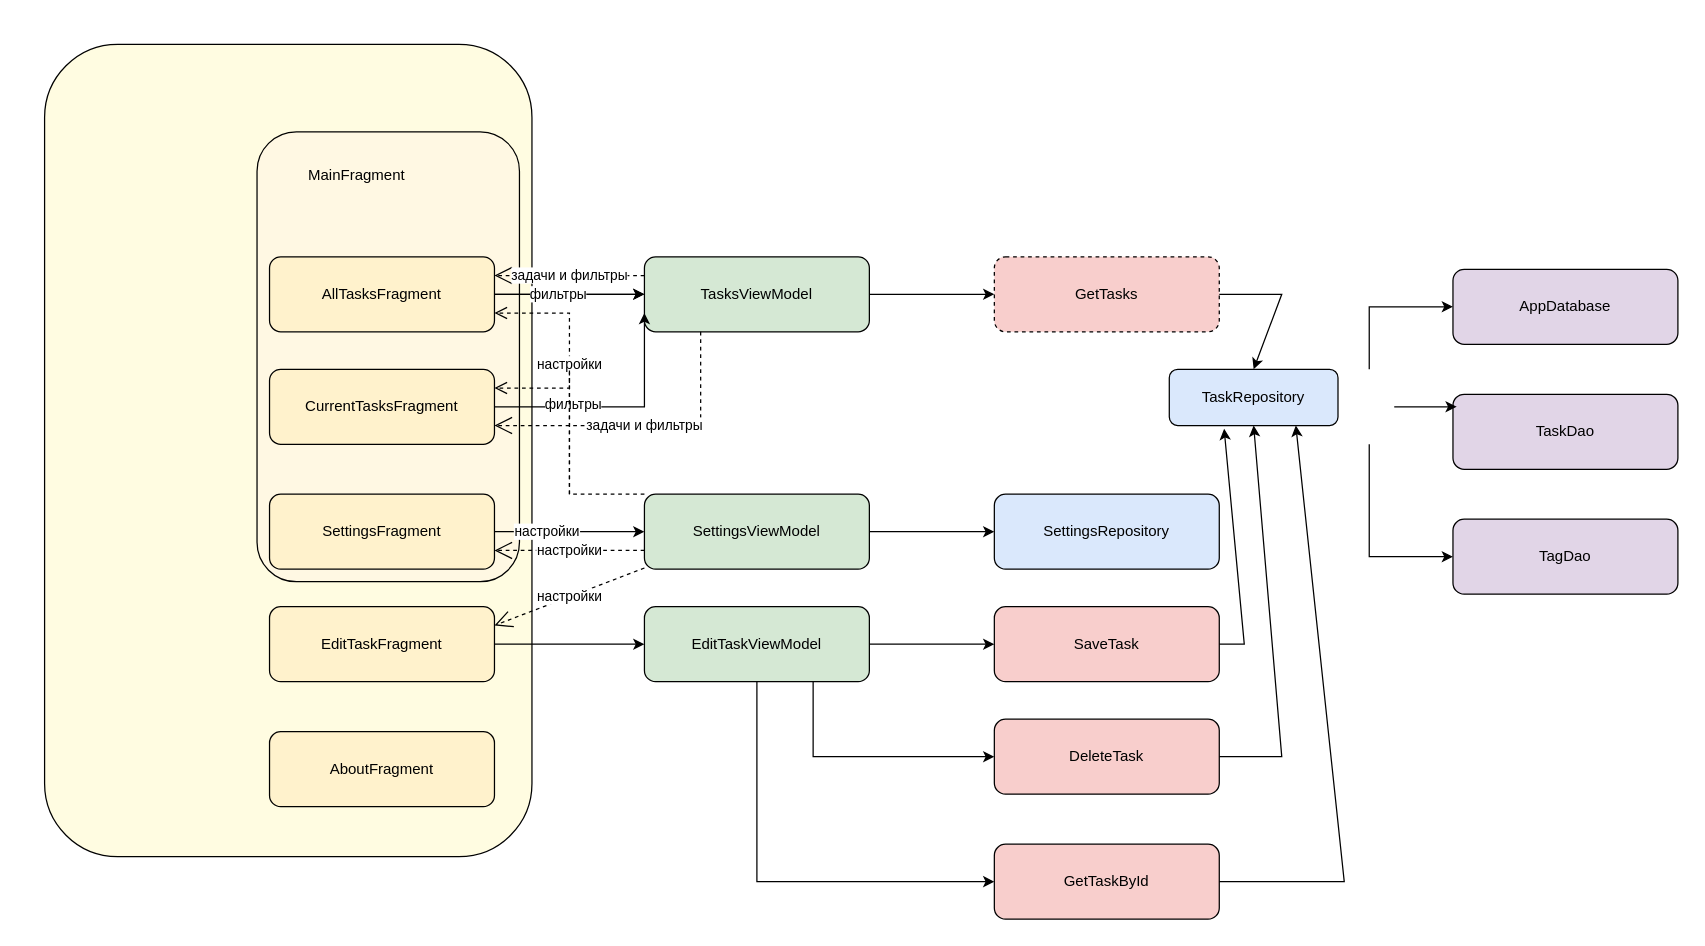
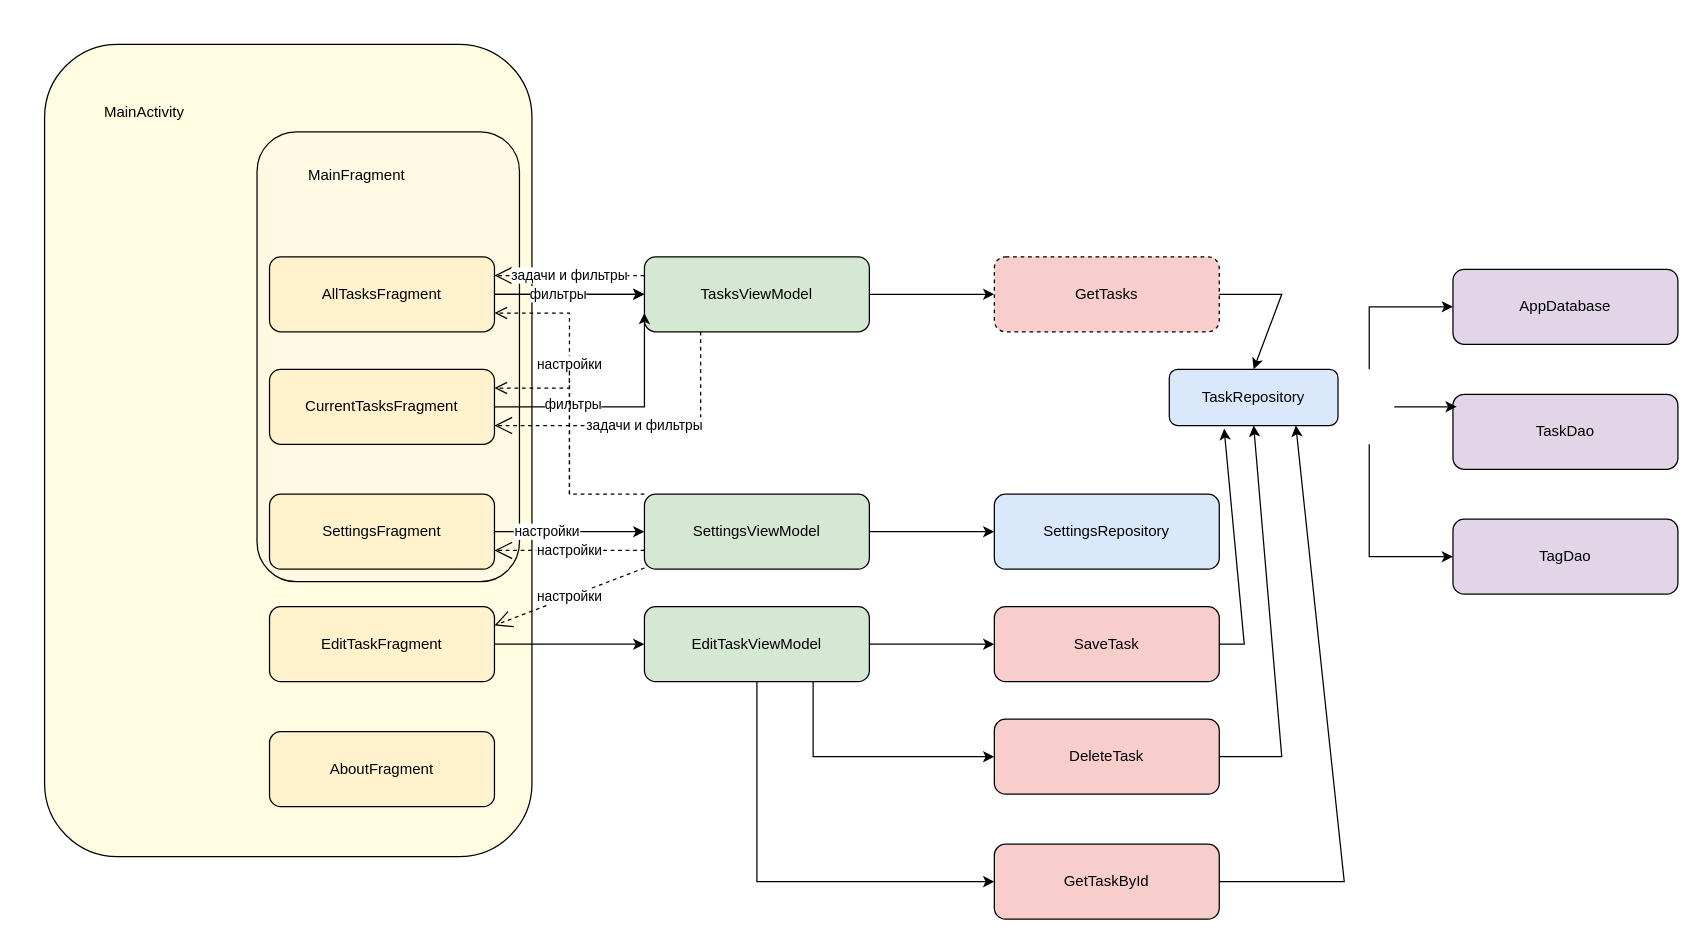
none -> (144, 113)
